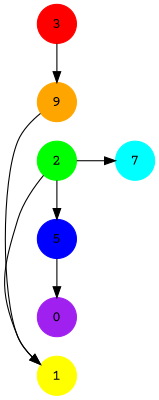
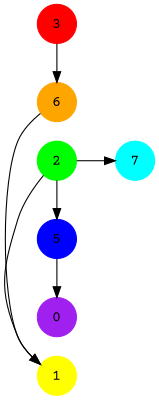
(57, 102) -> (57, 102)
